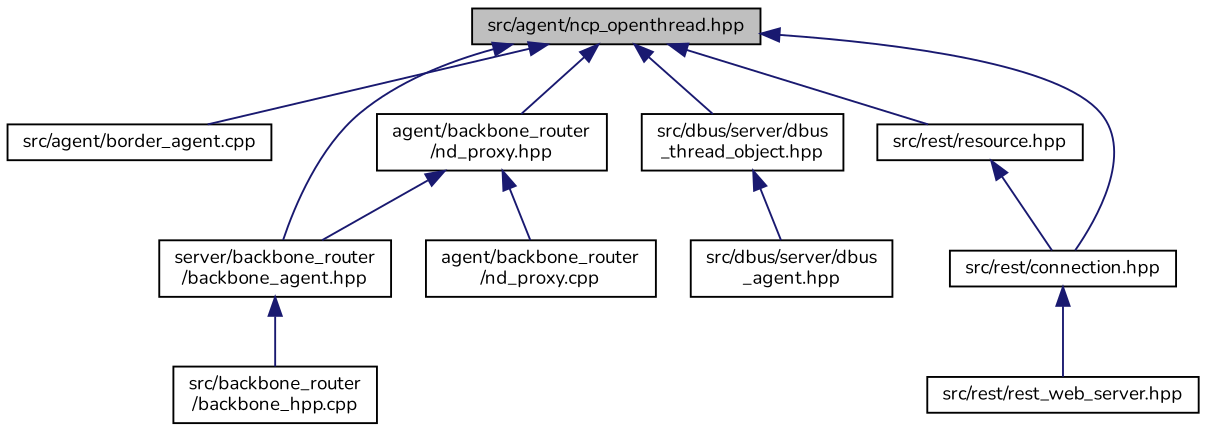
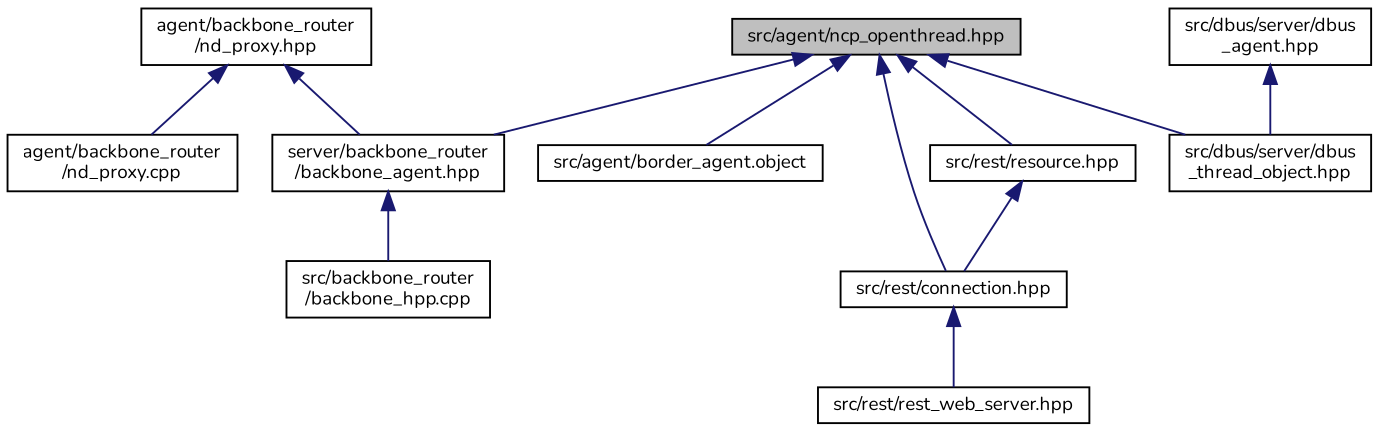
(553, 86) -> none
(139, 142) -> (680, 163)
(771, 214) -> (1270, 110)
